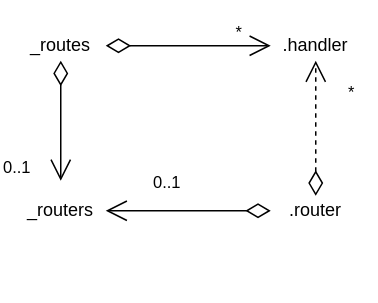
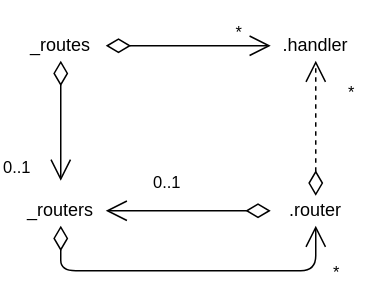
none -> (199, 271)
